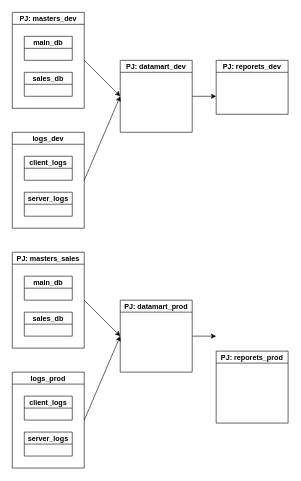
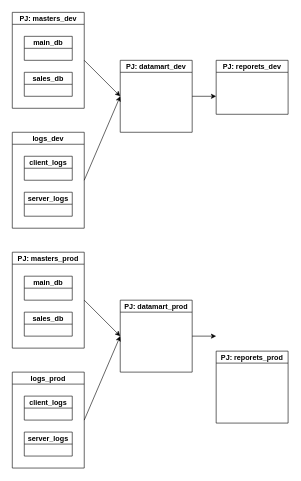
(48, 259) -> (48, 259)
